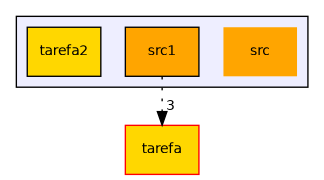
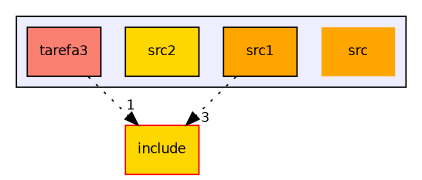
none -> (64, 52)
(64, 52) -> (162, 52)
(162, 150) -> (162, 150)
